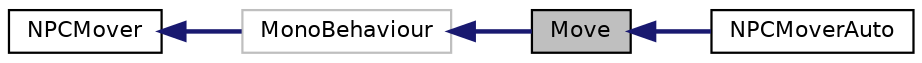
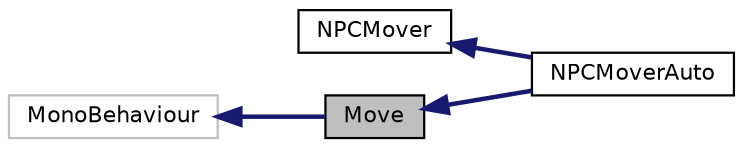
(213, 31) -> (503, 53)
